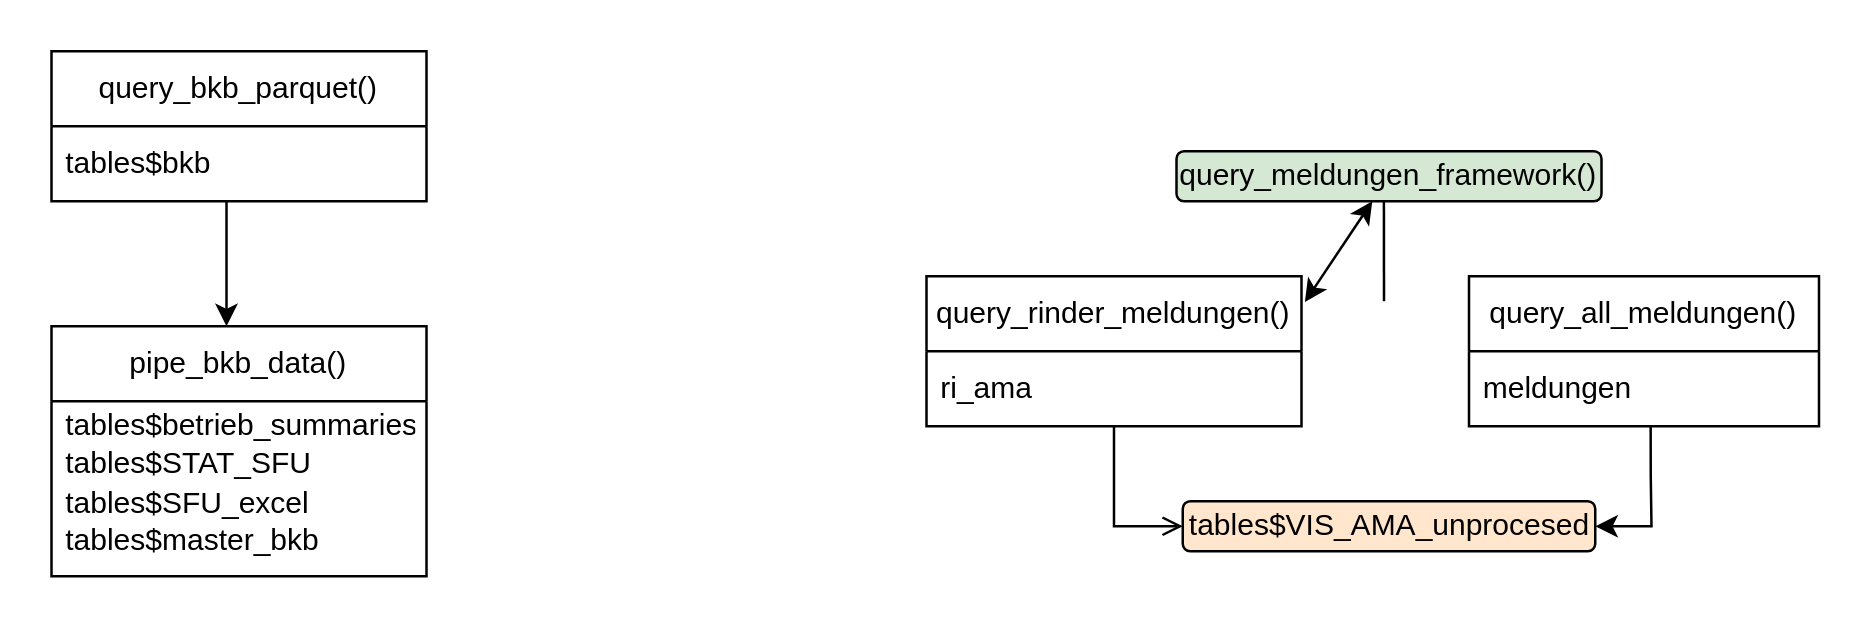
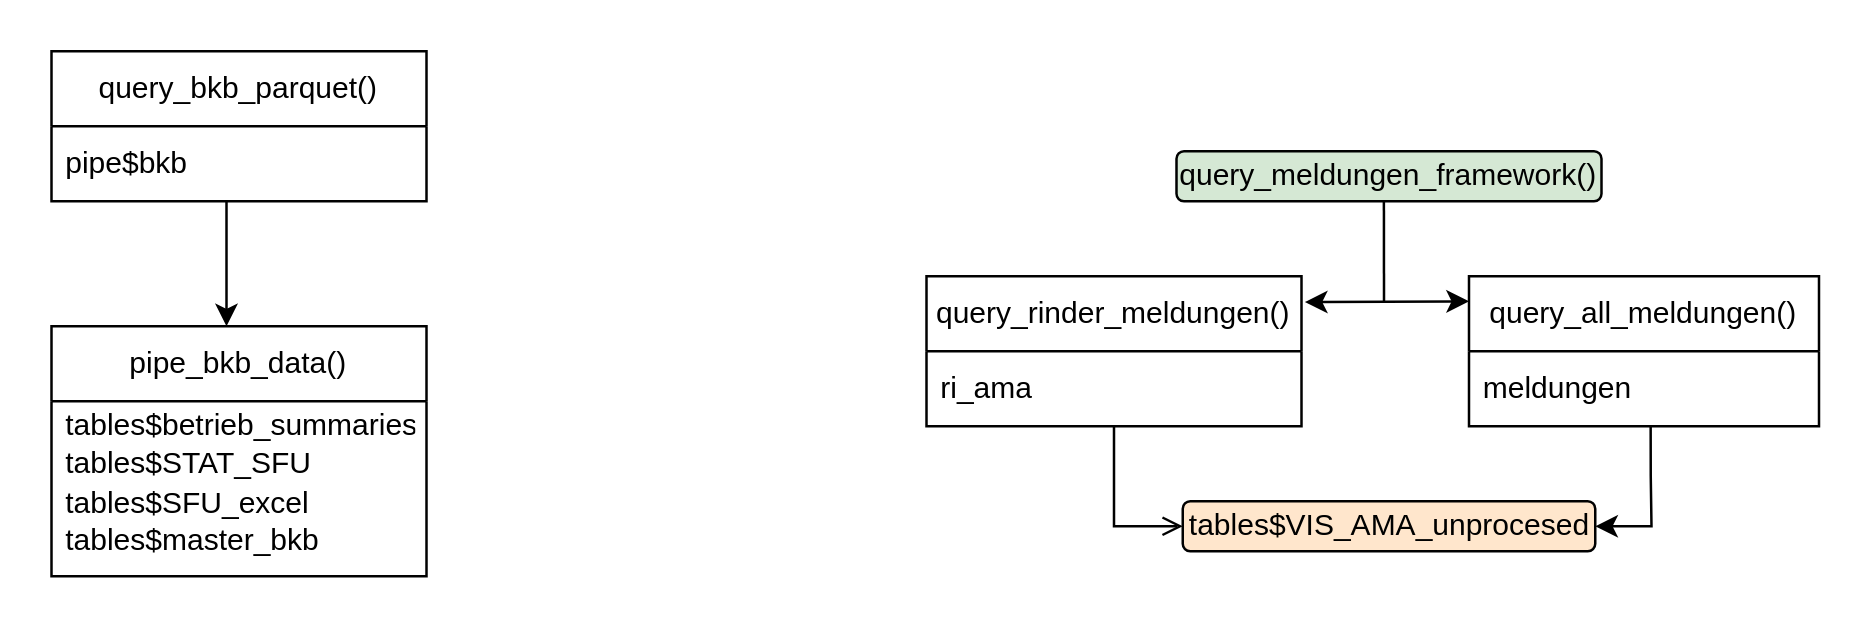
(146, 164) -> (130, 164)
(1338, 252) -> (1387, 302)
